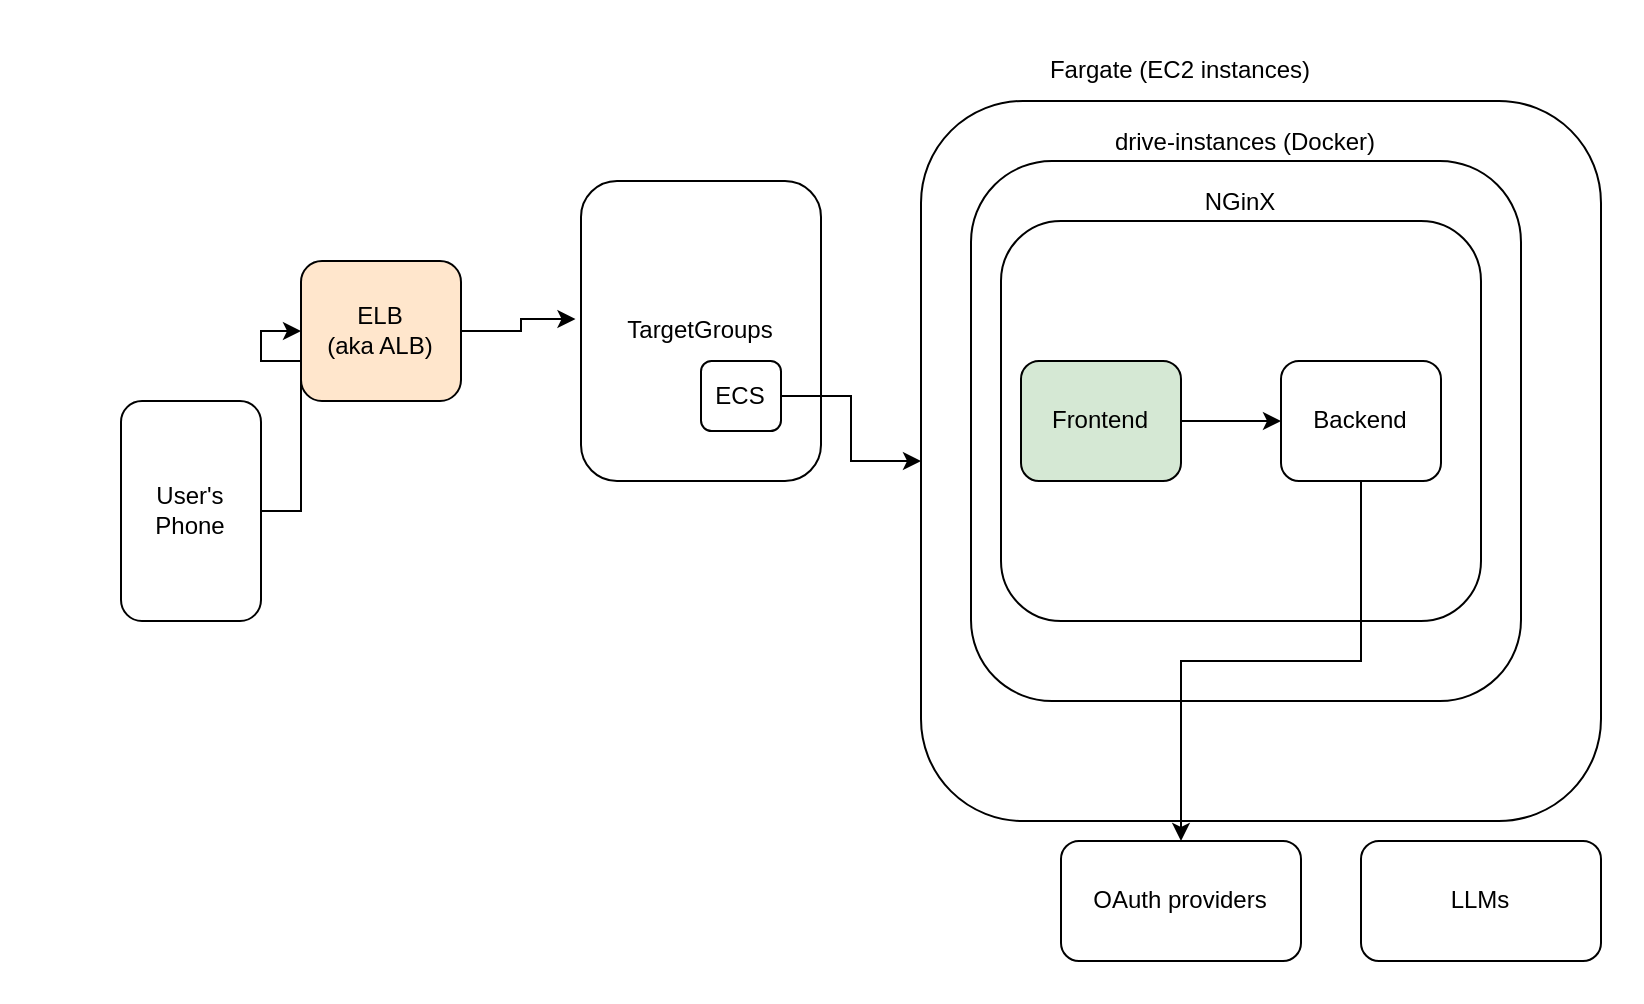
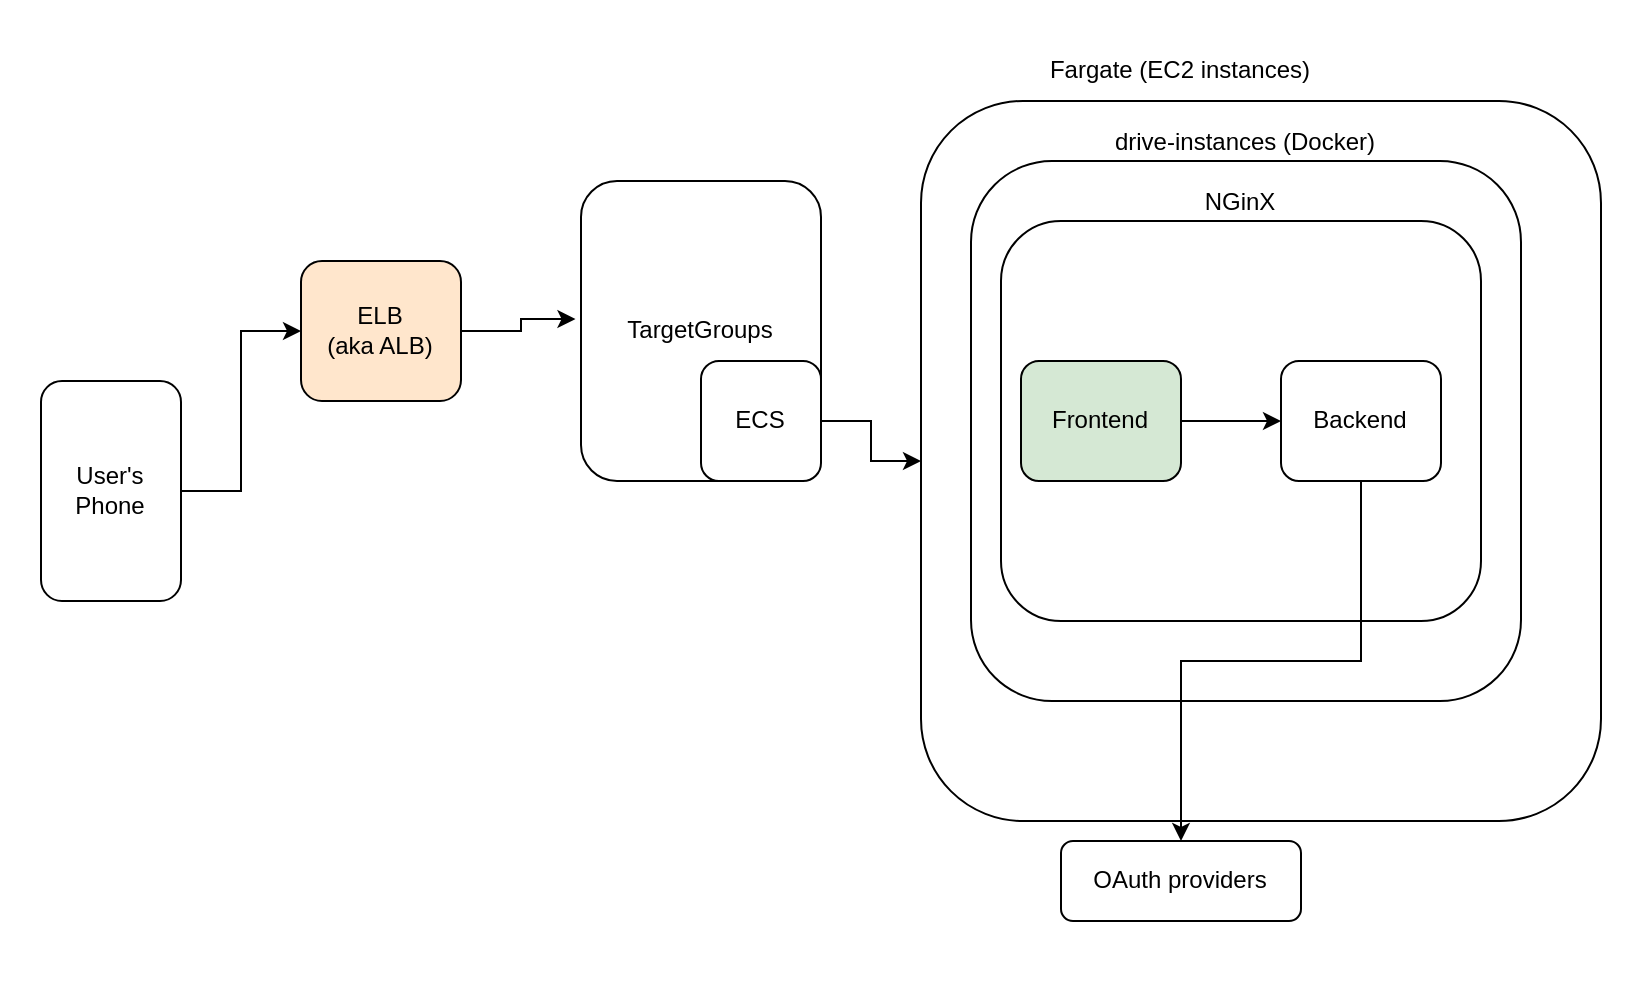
(741, 396) -> (761, 421)
(191, 511) -> (111, 491)
(1181, 901) -> (1181, 881)
(1481, 901) -> none
